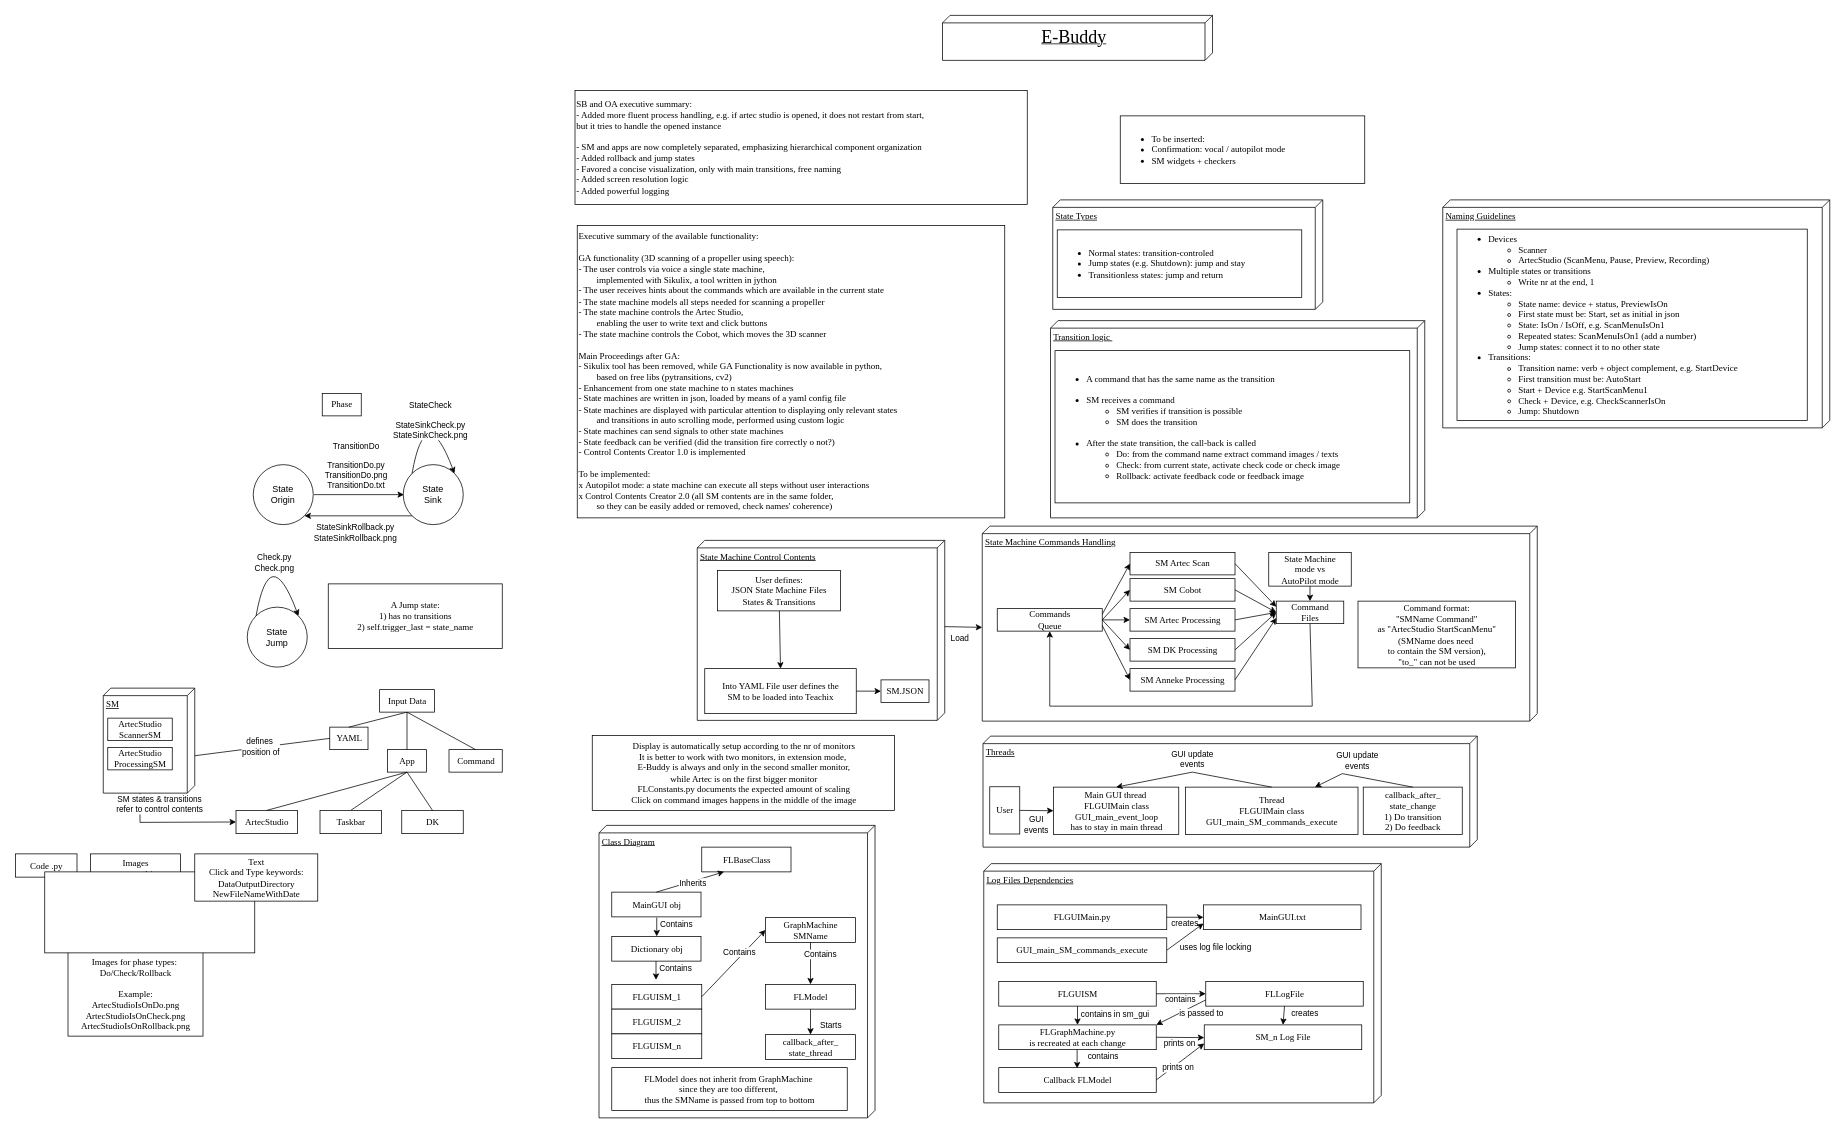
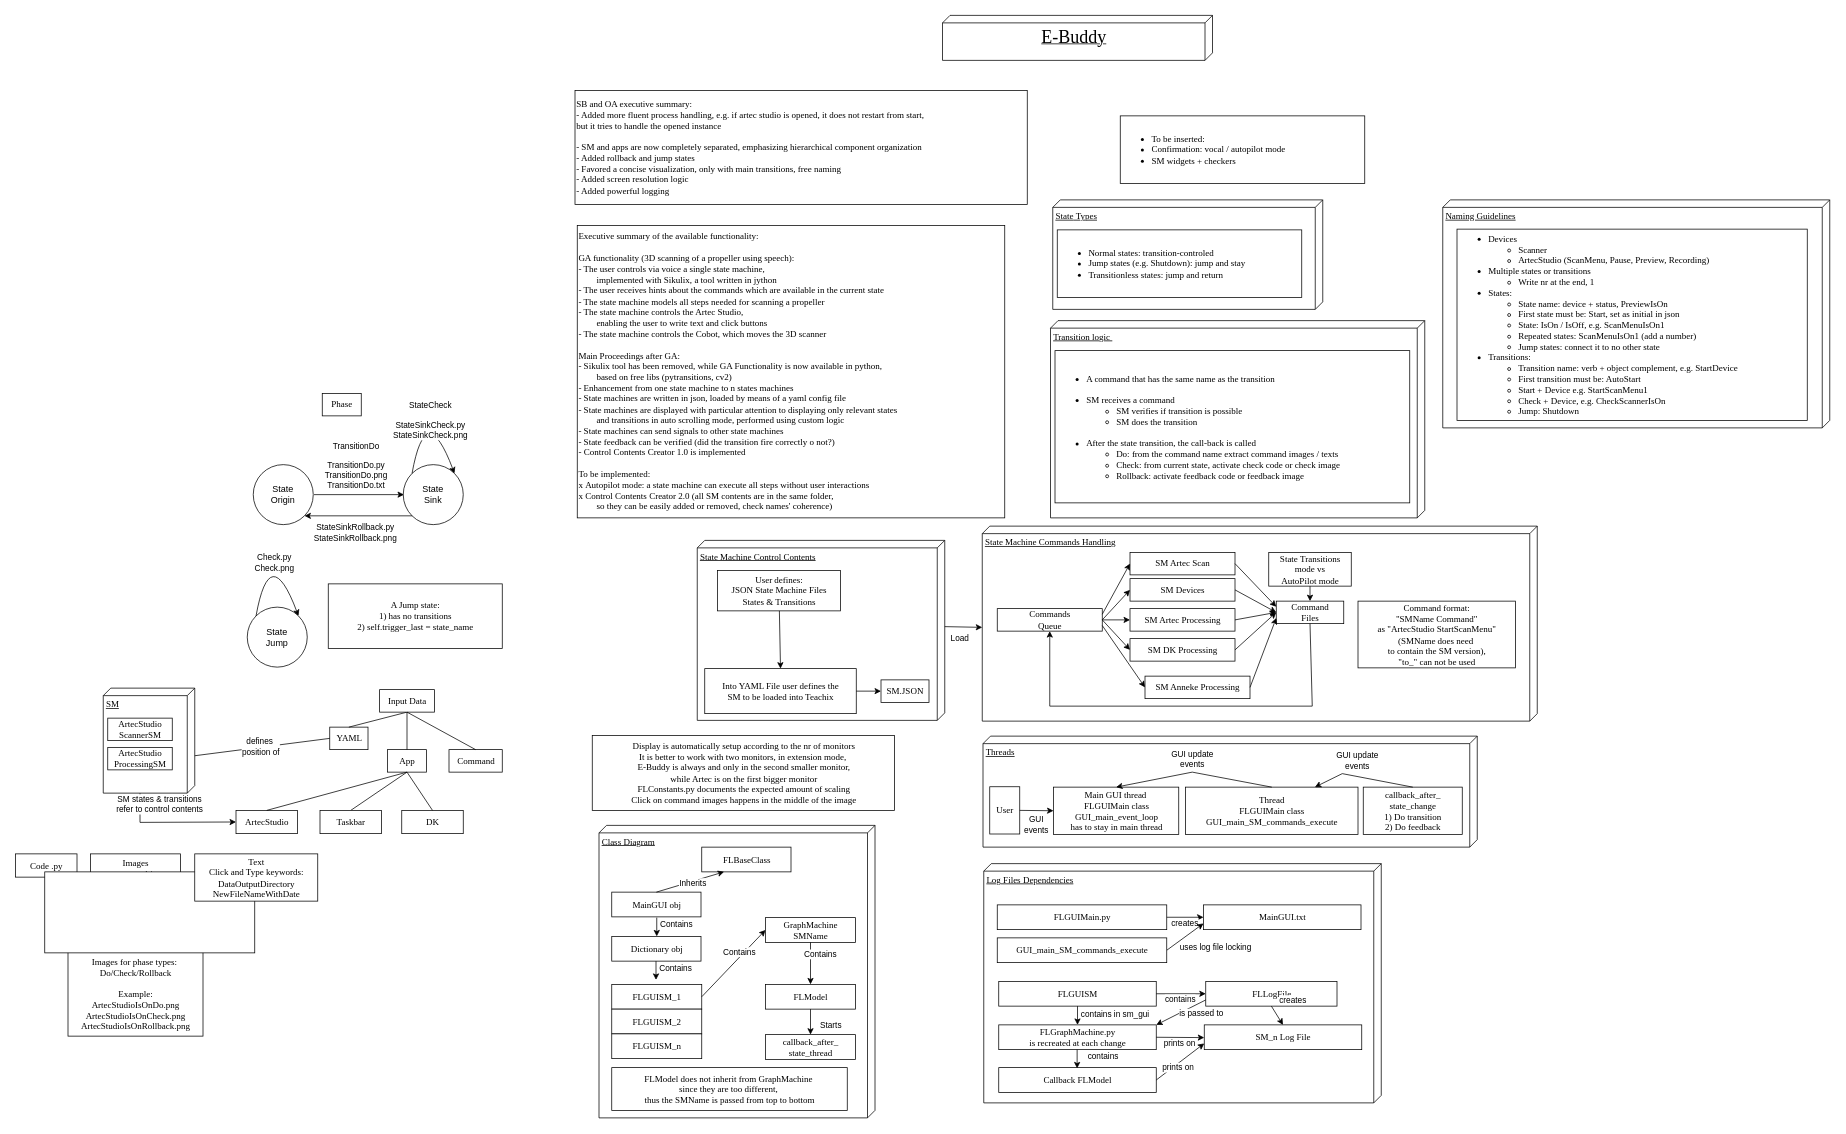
(1310, 570) -> (1310, 570)
(1183, 590) -> (1183, 590)
(1182, 680) -> (1197, 687)
(1284, 994) -> (1271, 994)
